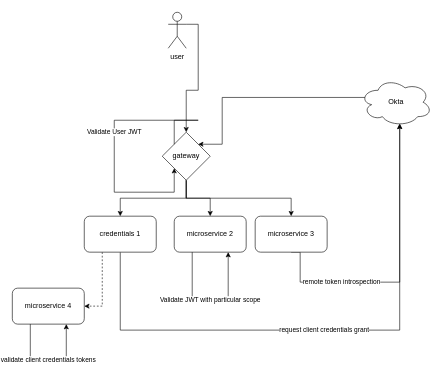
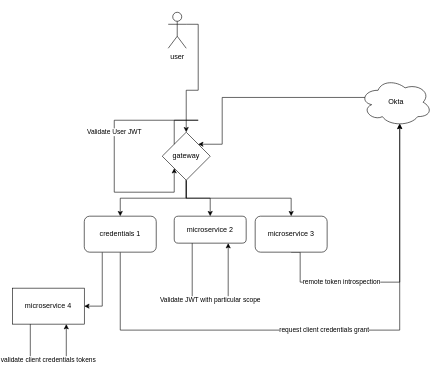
(210, 234) -> (210, 230)
(102, 286) -> (102, 286)
(48, 306) -> (48, 306)
